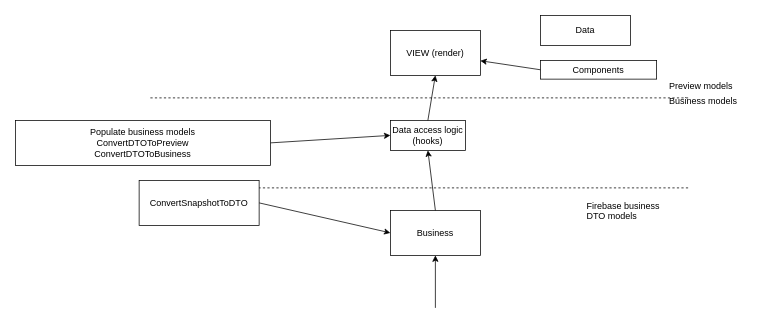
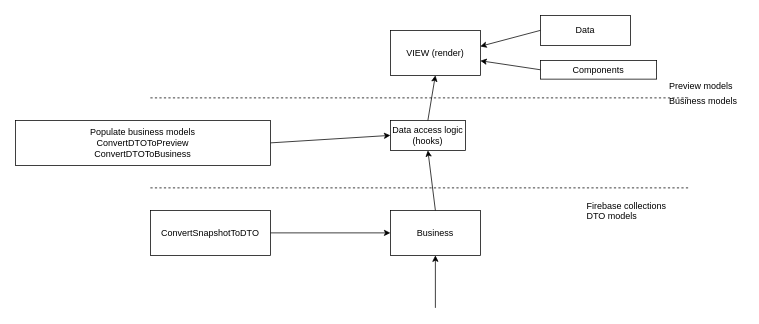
none -> (513, 38)
(199, 203) -> (210, 233)
(626, 211) -> (631, 211)
